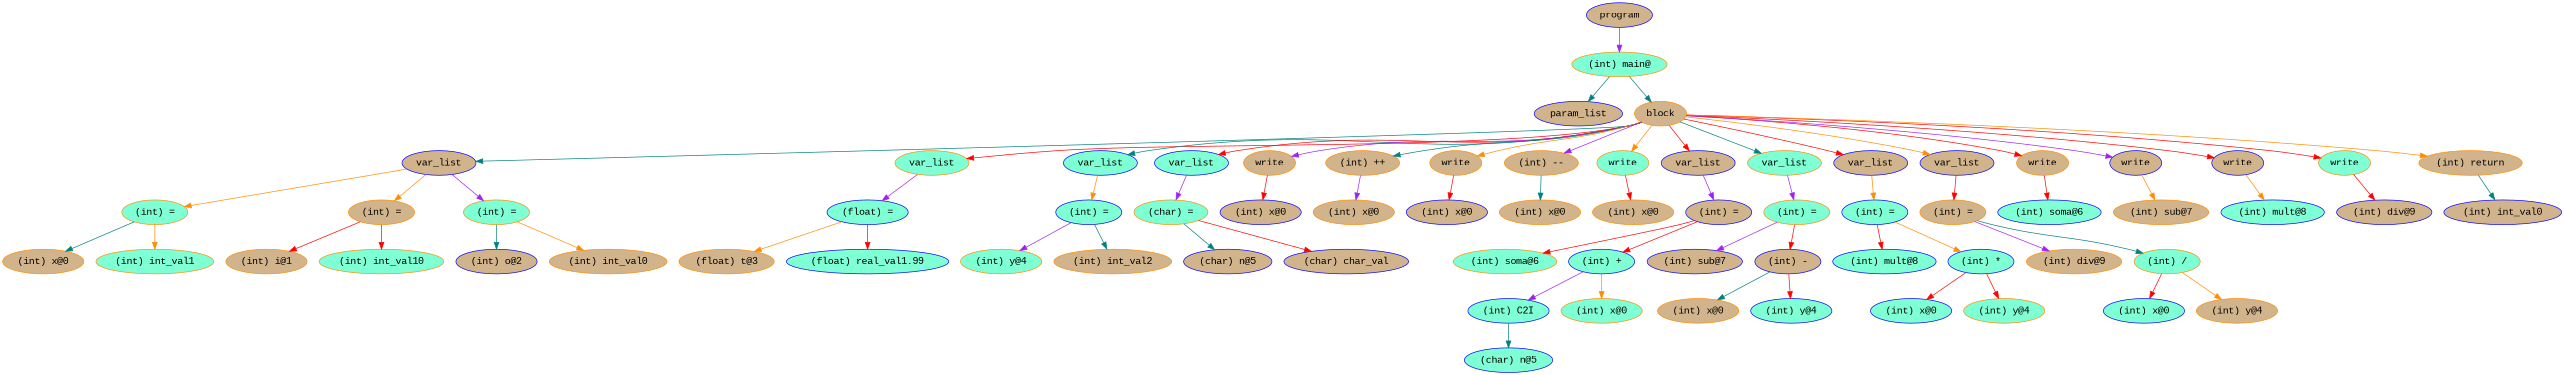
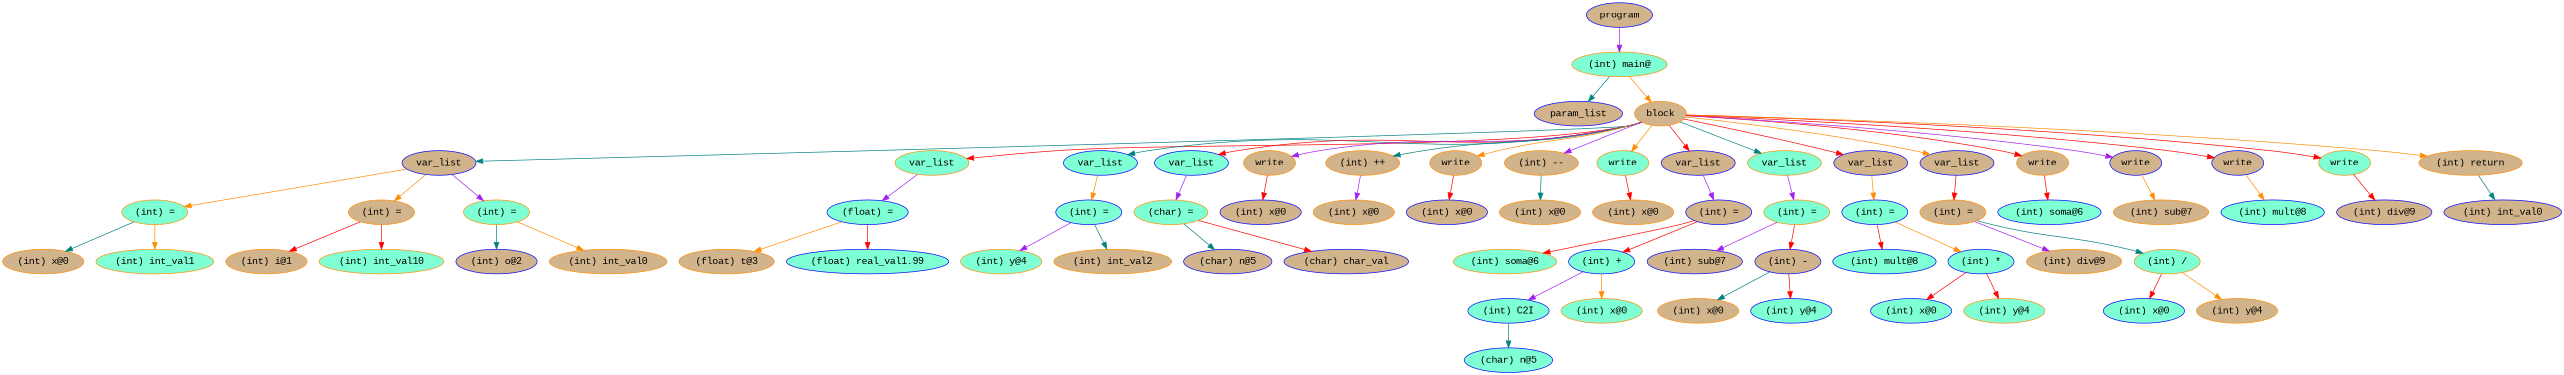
(1638, 87) -> (1638, 87)
